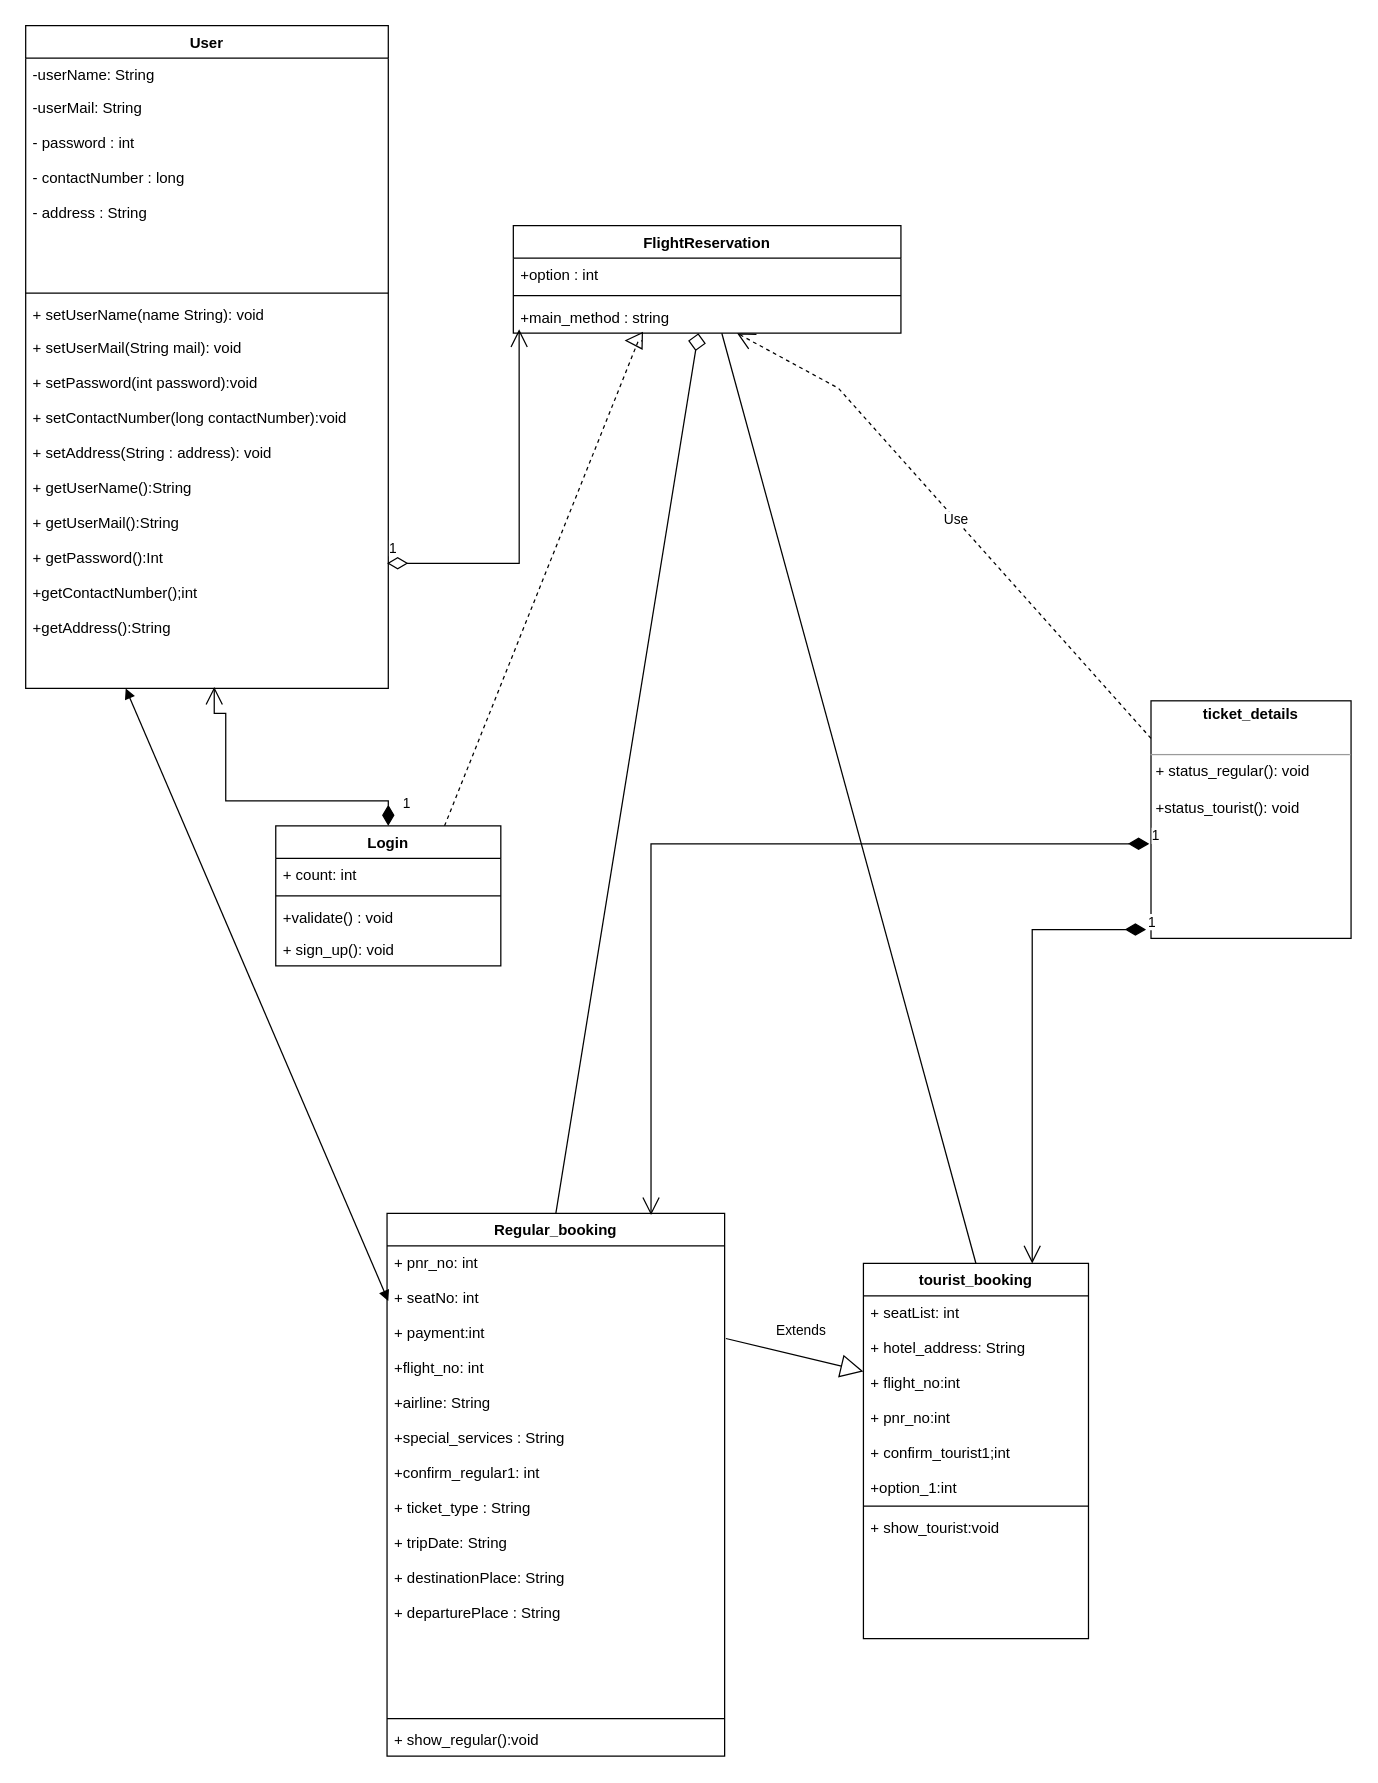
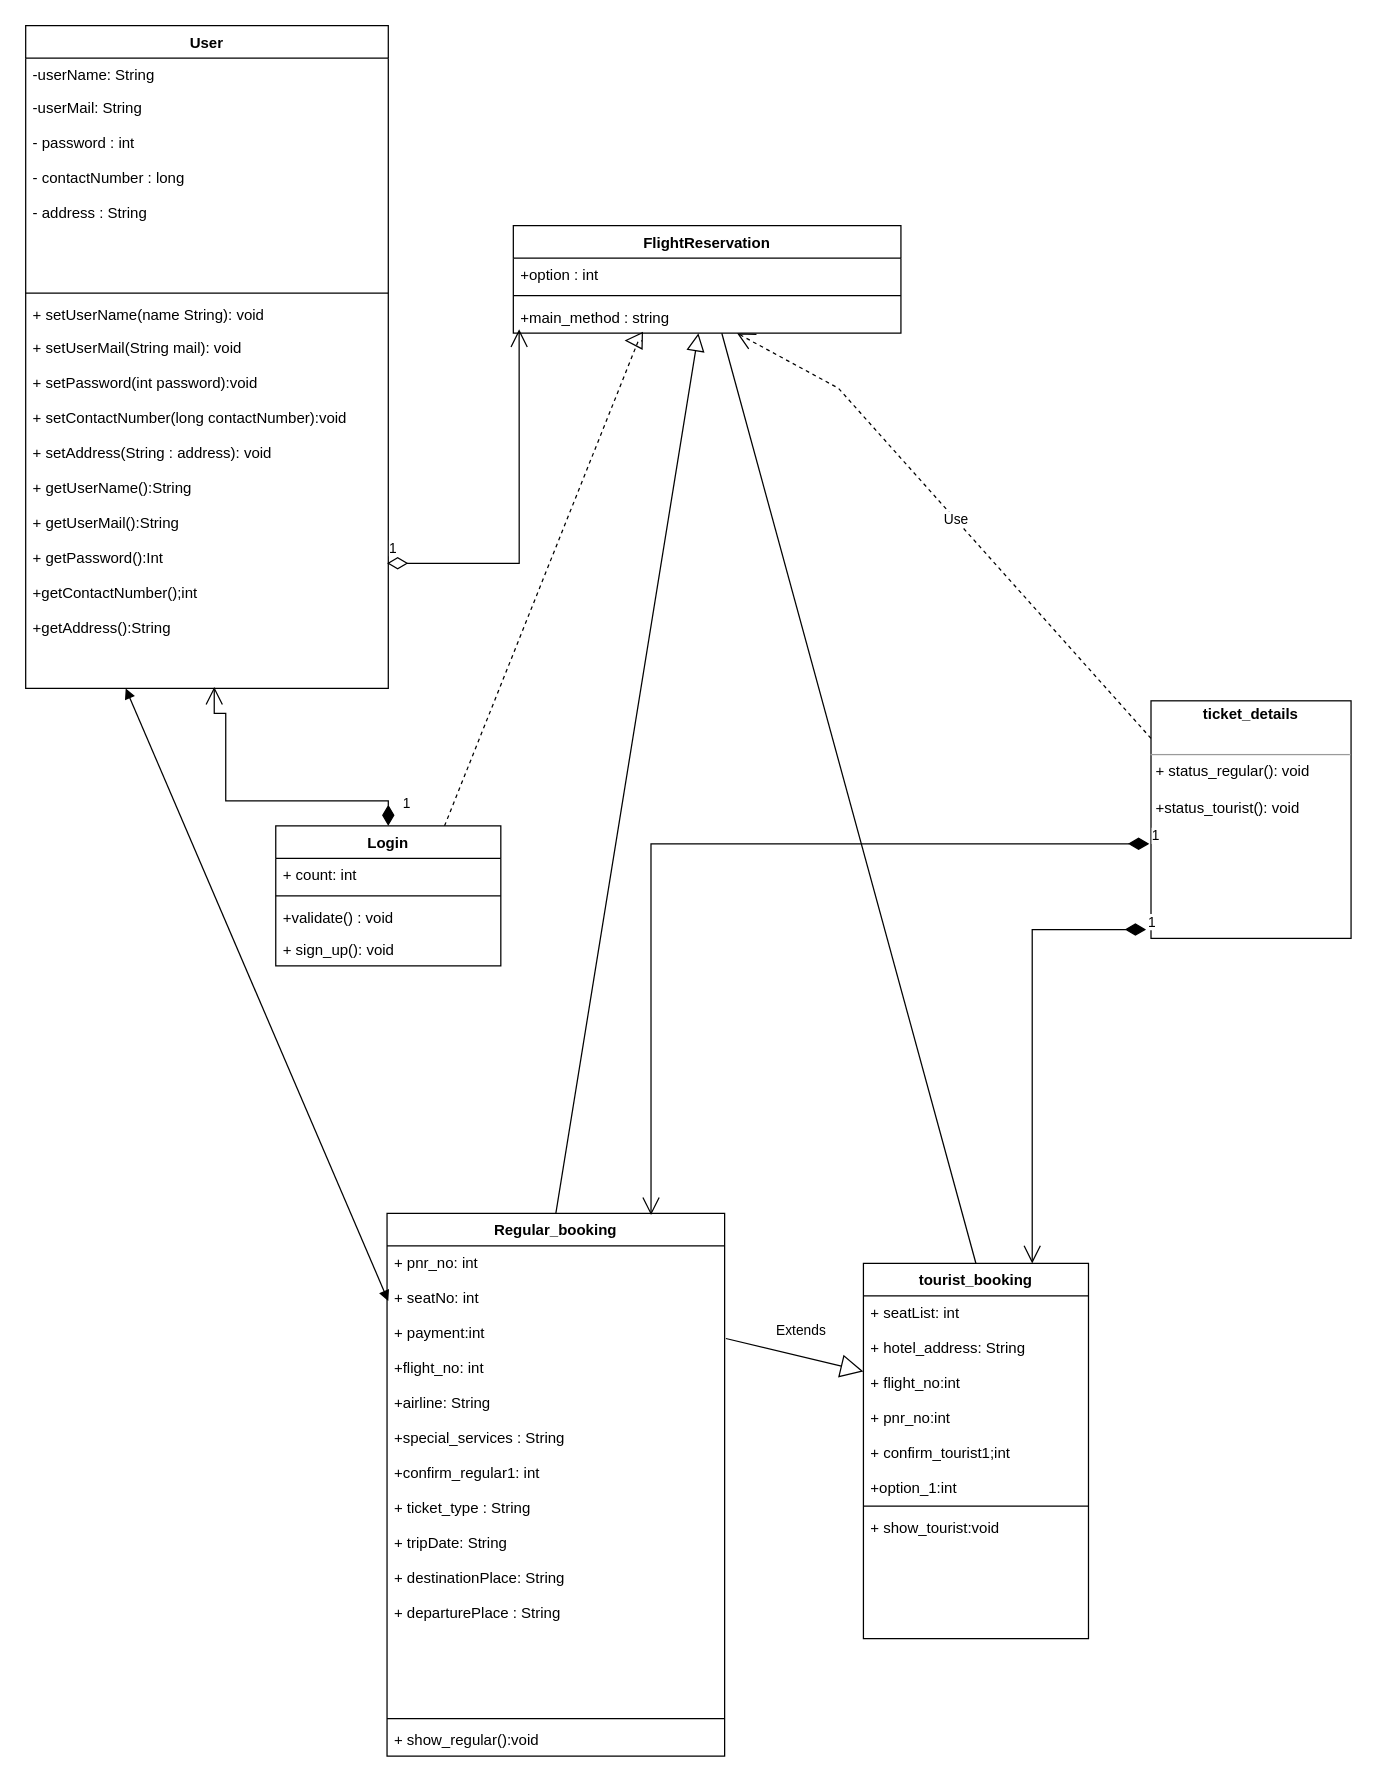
(695, 352) -> (695, 352)
